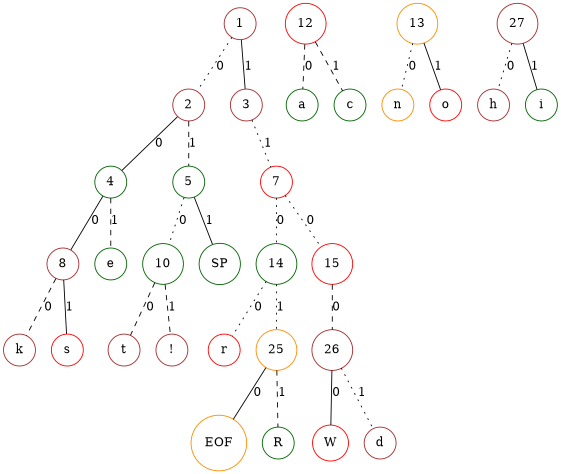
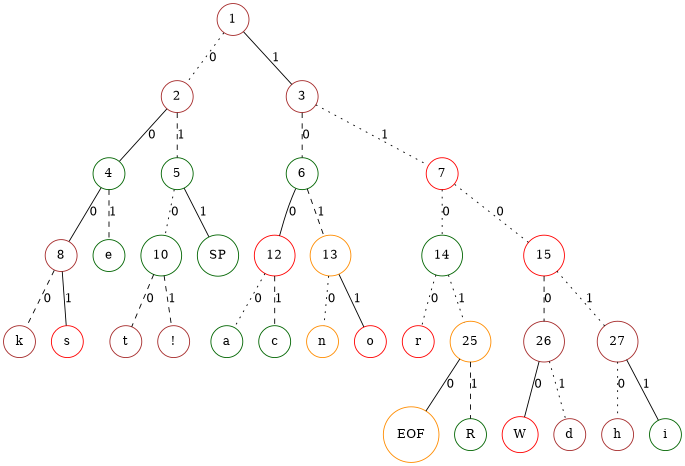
(304, 67) -> (250, 300)
none -> (302, 174)
none -> (581, 299)
